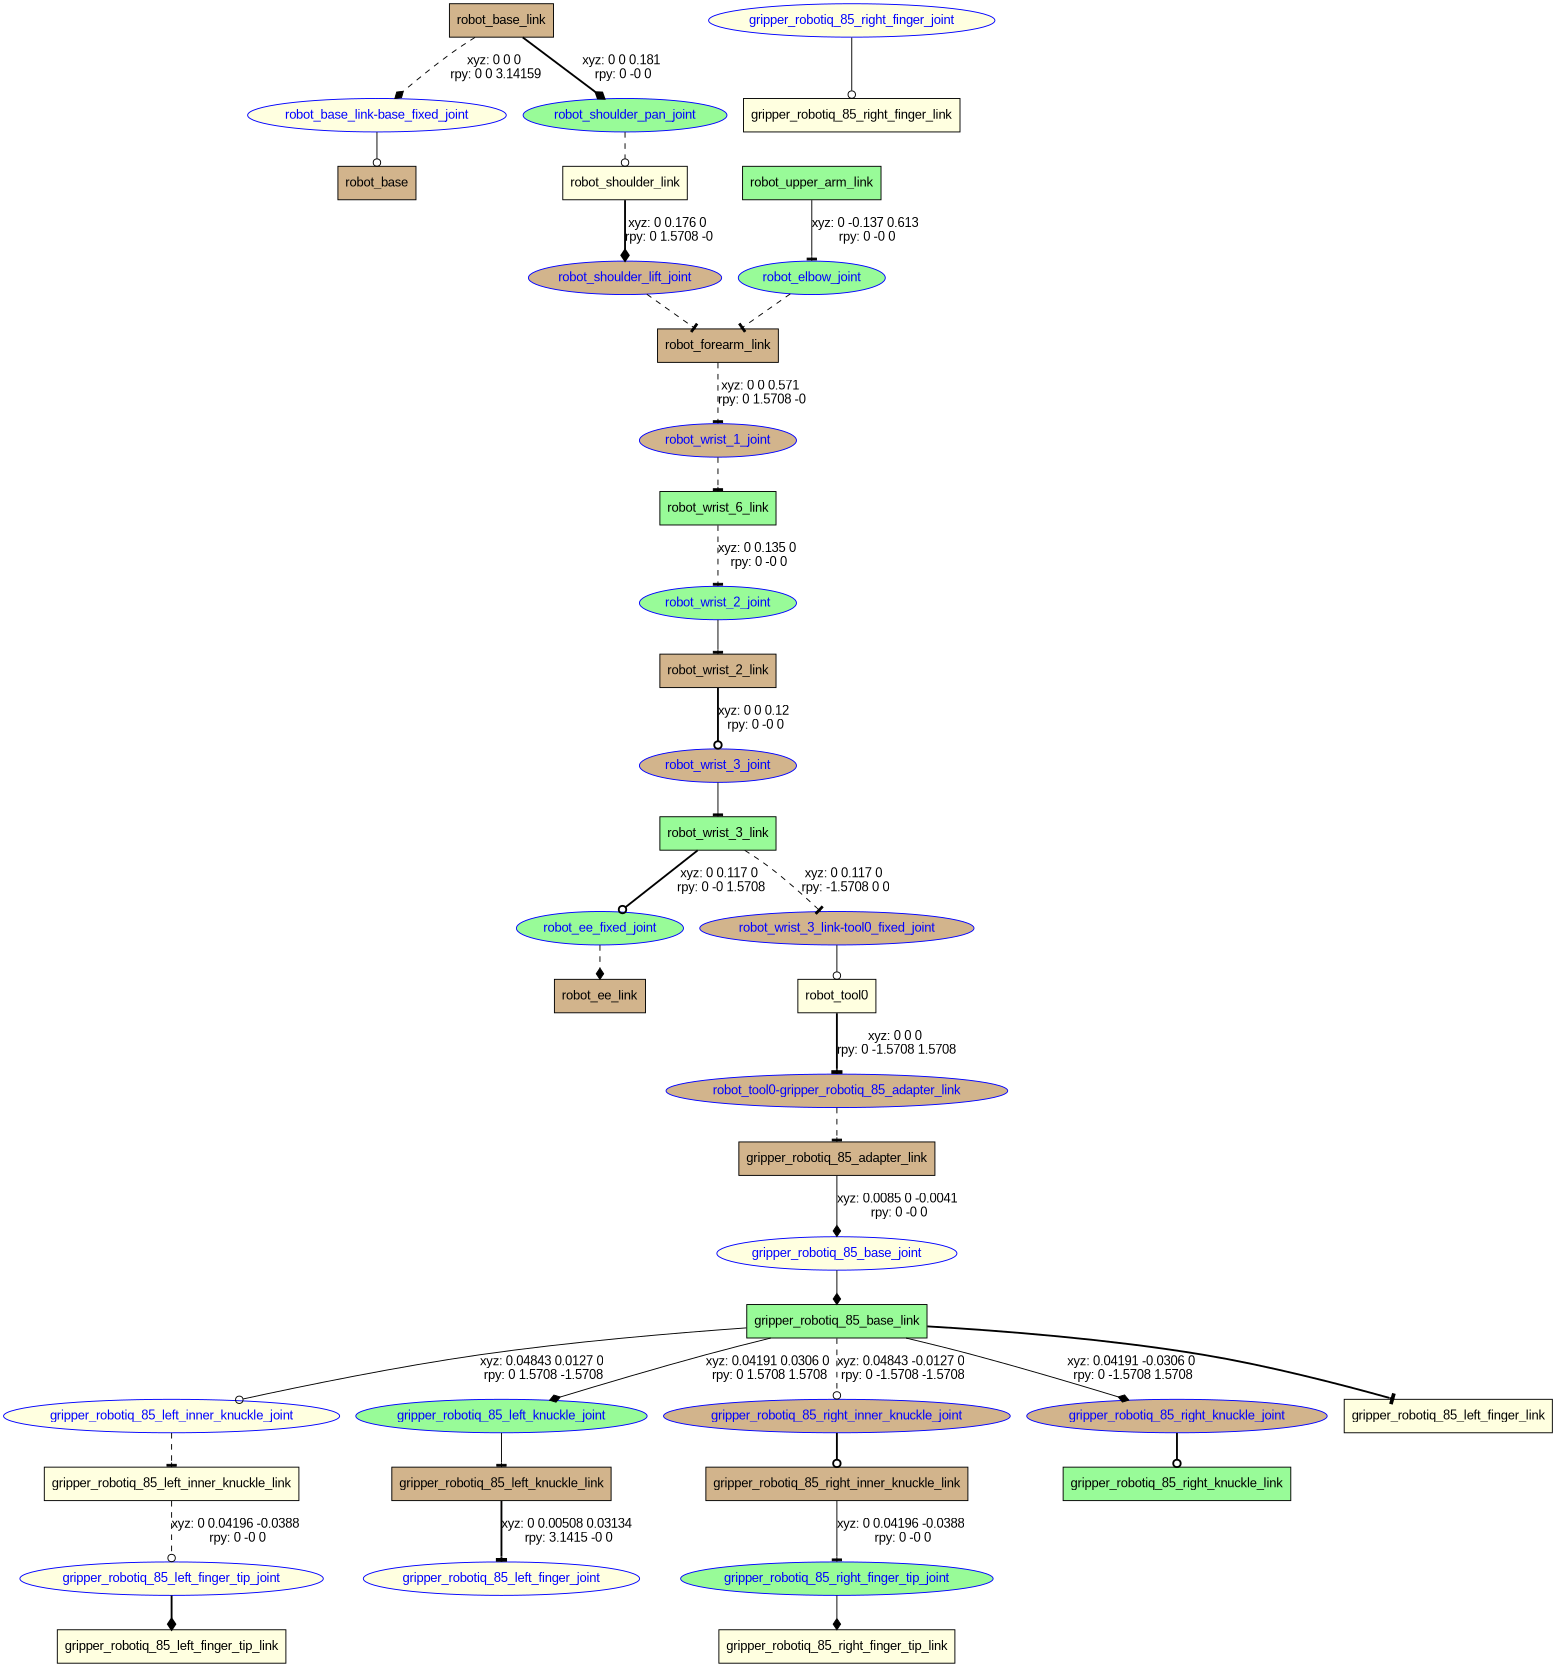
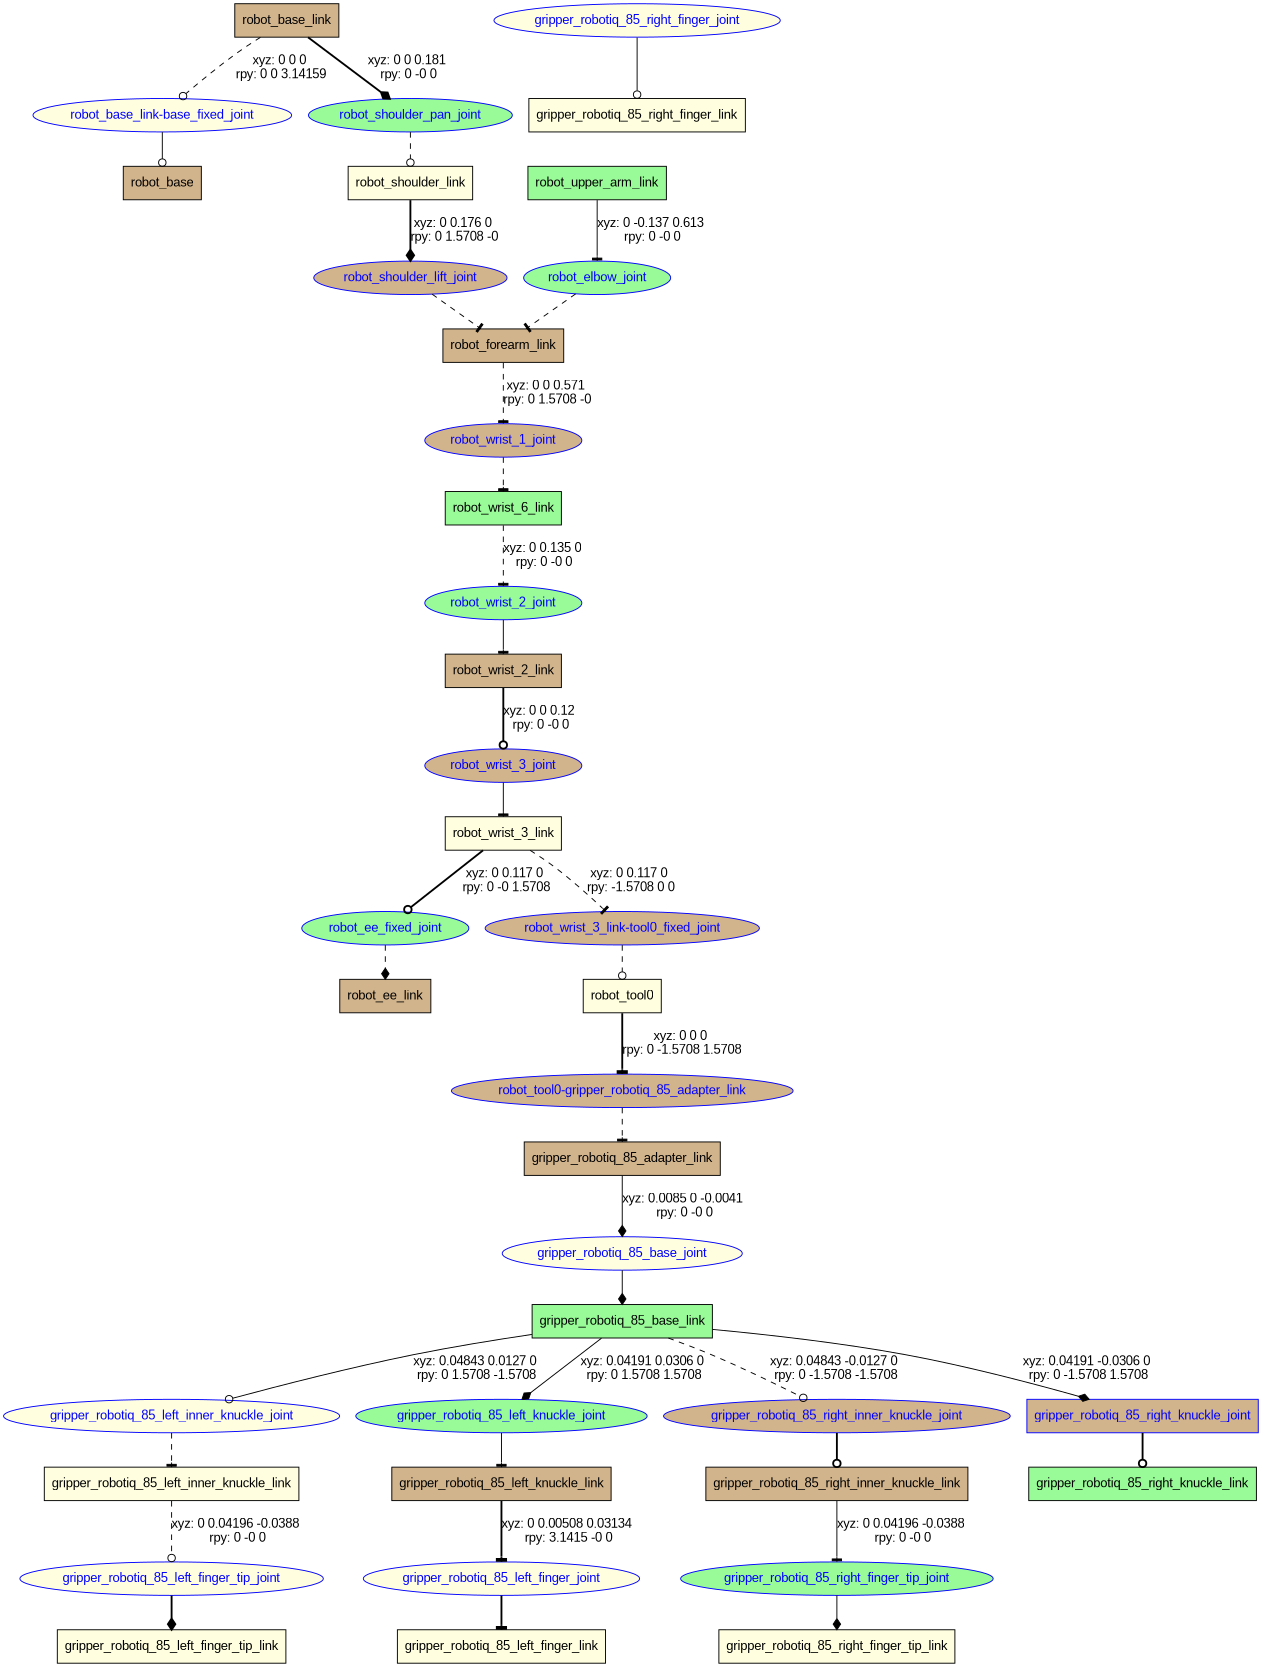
(438, 63) -> (222, 64)
(718, 833) -> (503, 833)
(837, 959) -> (622, 959)
(1161, 1348) -> (501, 1610)
(1177, 1416) -> (1143, 1416)
